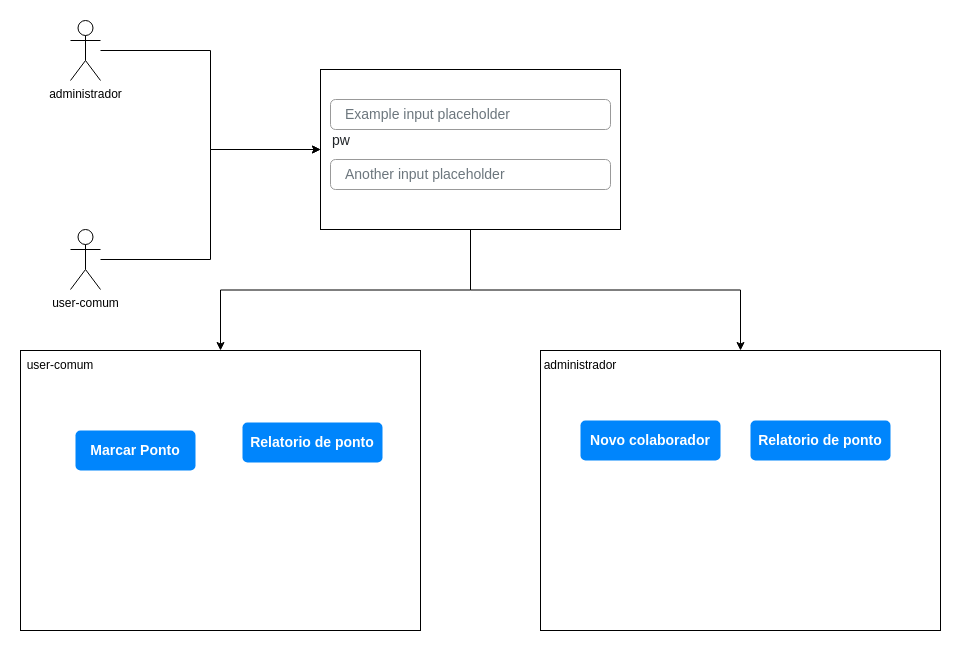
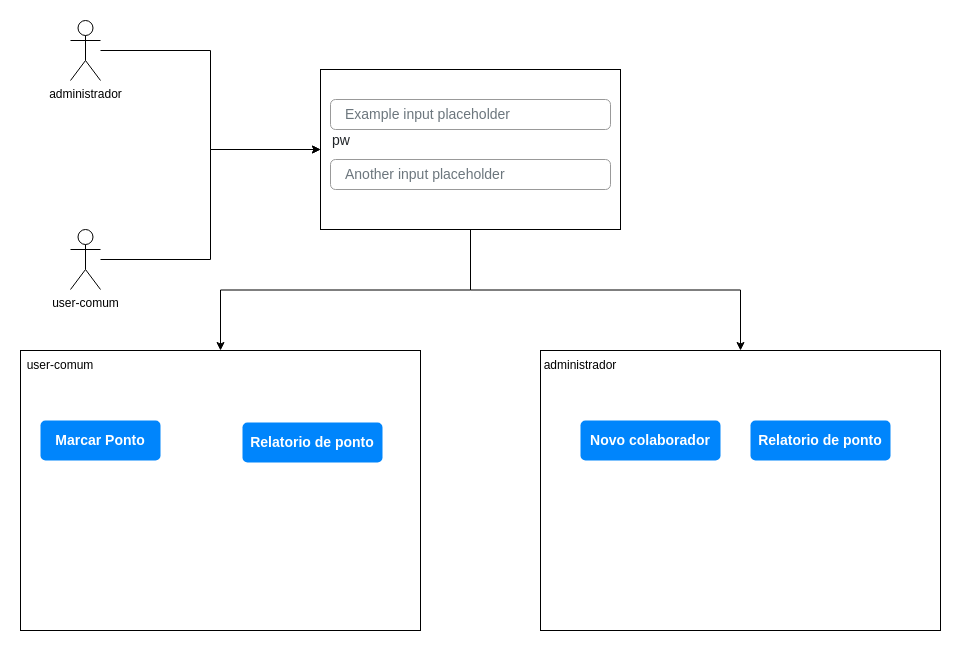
(136, 451) -> (101, 441)
